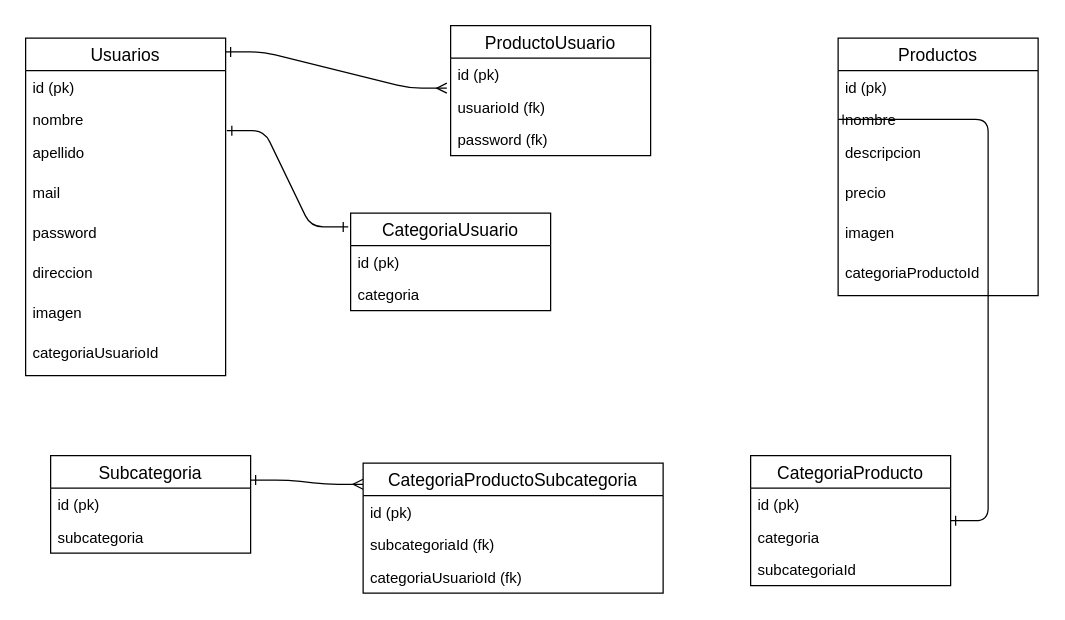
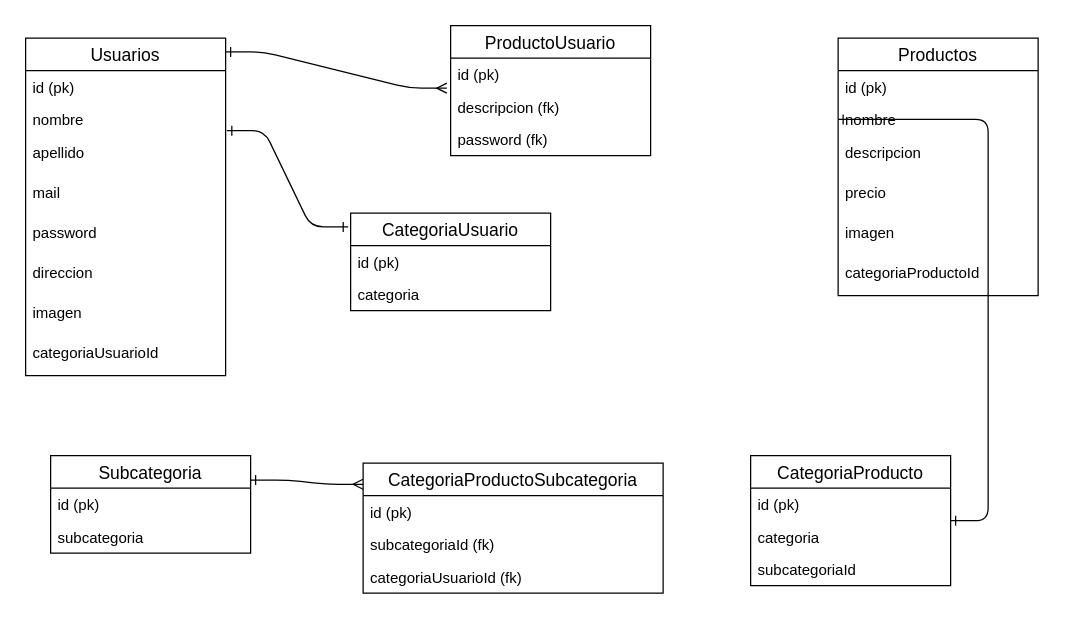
(512, 108) -> (519, 108)
